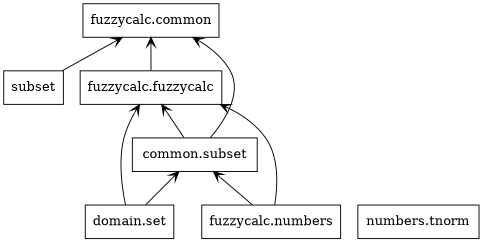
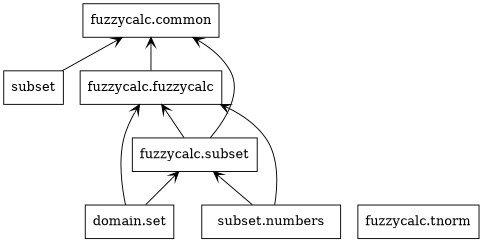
(195, 155) -> (195, 155)
(271, 222) -> (271, 222)
(418, 222) -> (418, 222)
